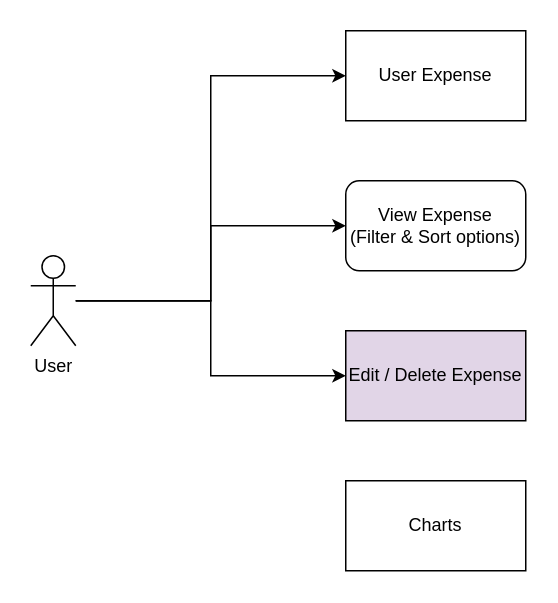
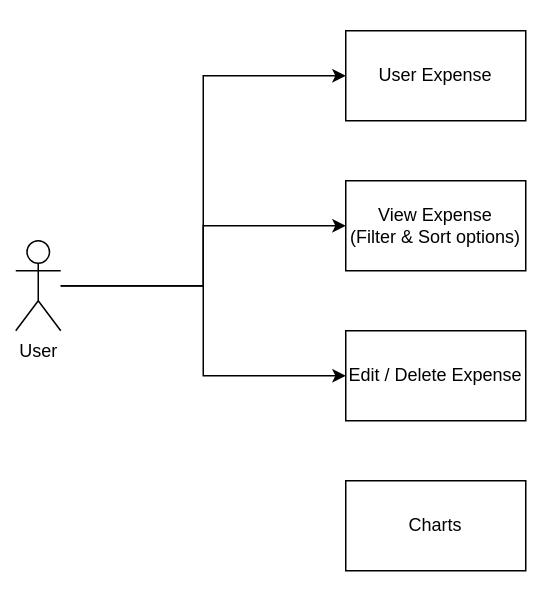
(436, 226) -> (436, 226)
(53, 301) -> (38, 286)
(436, 376) -> (436, 376)
